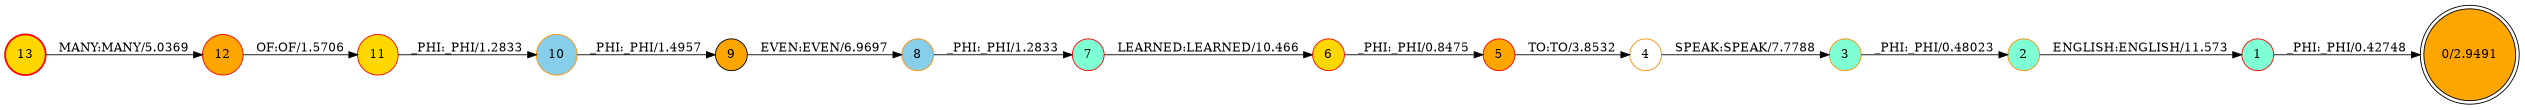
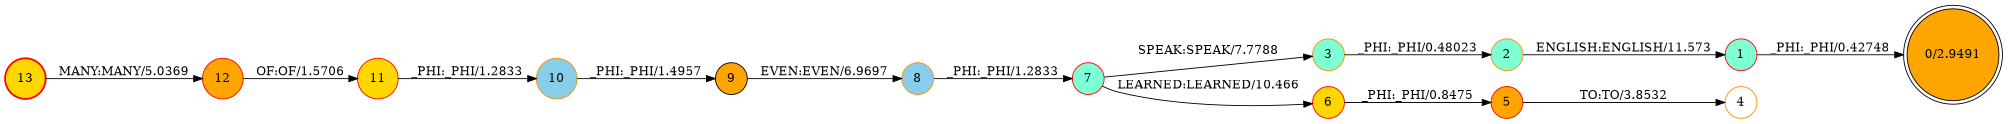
(1741, 55) -> (1204, 67)
